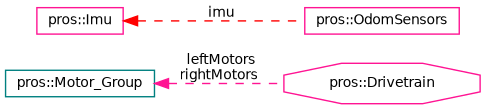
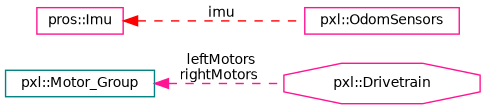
(382, 21) -> (382, 21)
(80, 84) -> (80, 84)
(382, 84) -> (382, 84)
